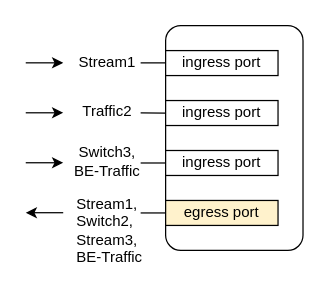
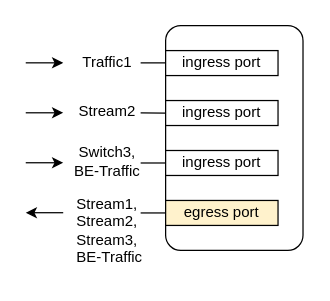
(108, 63) -> (108, 63)
(108, 112) -> (108, 112)
(117, 231) -> (117, 231)
